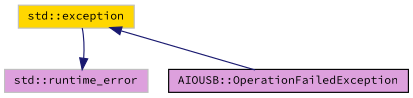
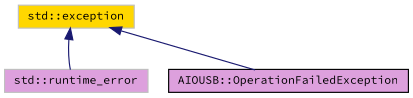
(84, 43) -> (69, 55)
